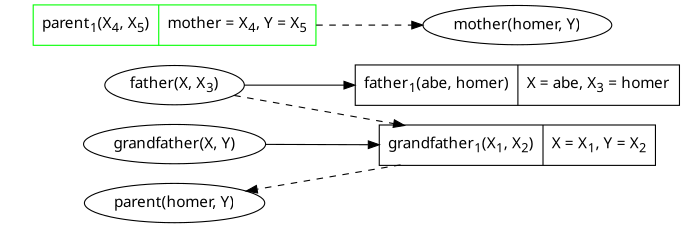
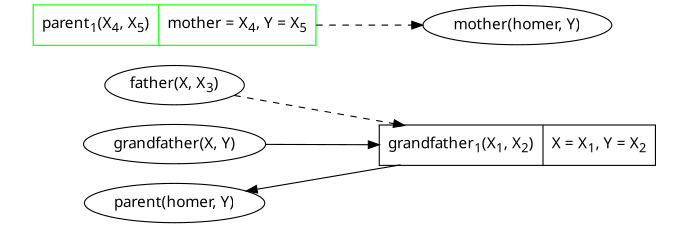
(517, 85) -> none
(329, 177) -> (329, 177)
